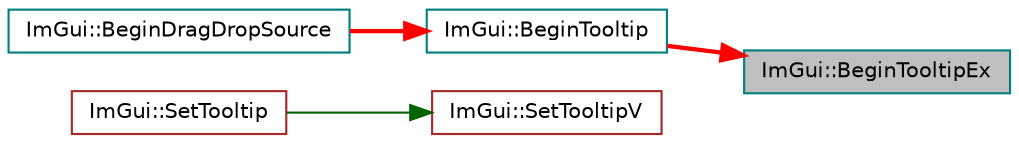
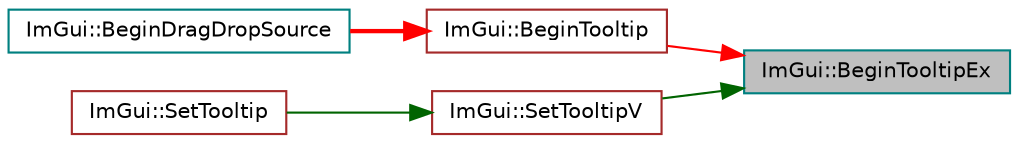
(547, 31) -> (547, 31)
(695, 49) -> (695, 49)
none -> (692, 95)
